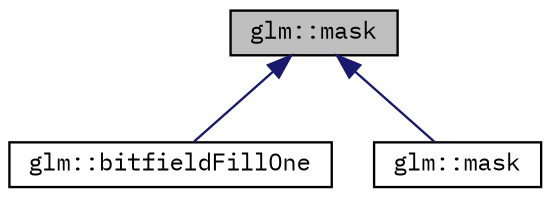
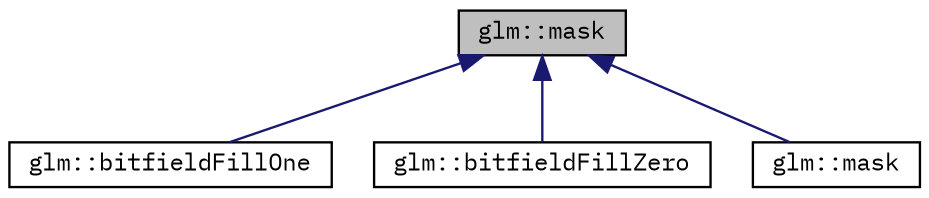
none -> (542, 165)
